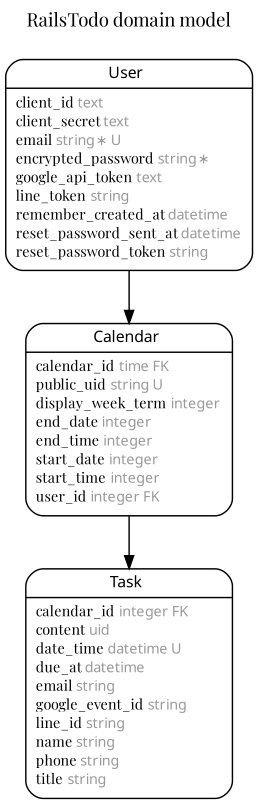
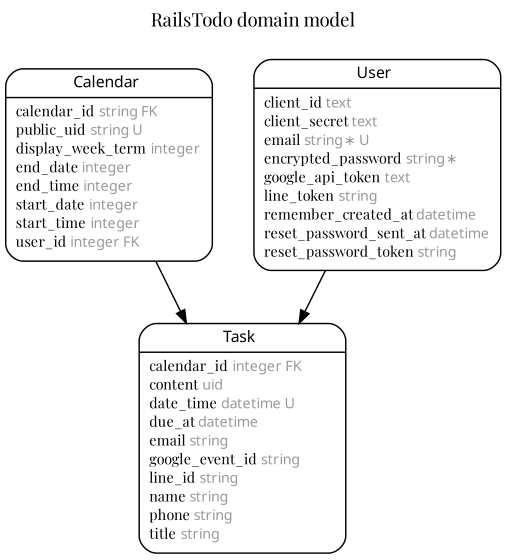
(129, 290) -> (315, 291)
(144, 367) -> (128, 112)
